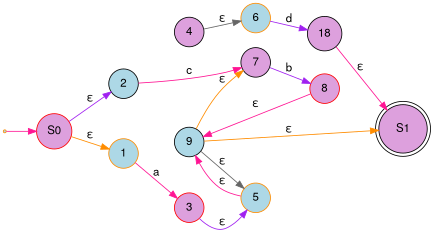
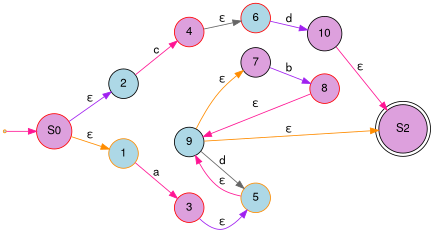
(256, 18) -> (256, 18)
(189, 32) -> (189, 32)
(325, 34) -> (325, 34)
(186, 79) -> (153, 60)
(403, 129) -> (403, 129)
(222, 161) -> (222, 161)
